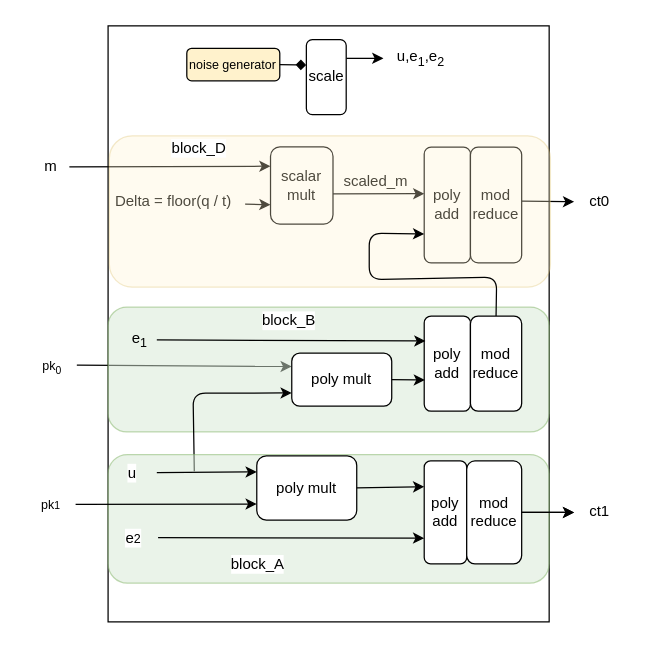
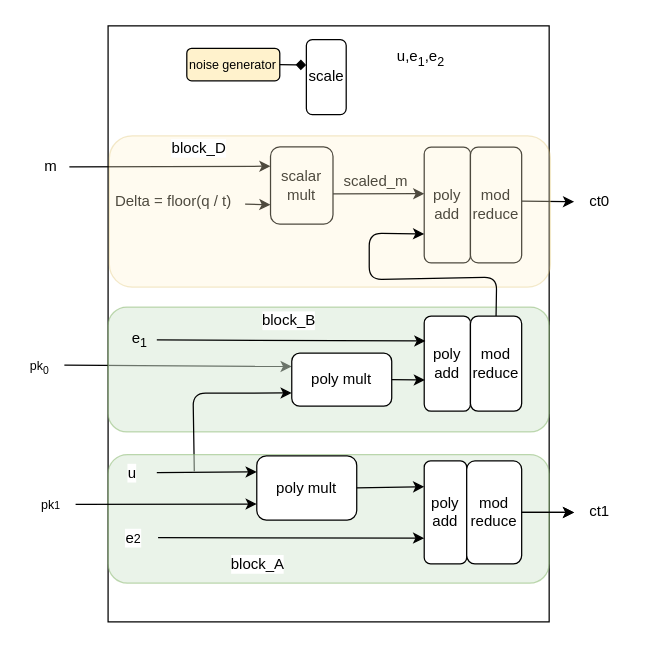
(360, 58) -> none
(52, 365) -> (39, 365)
